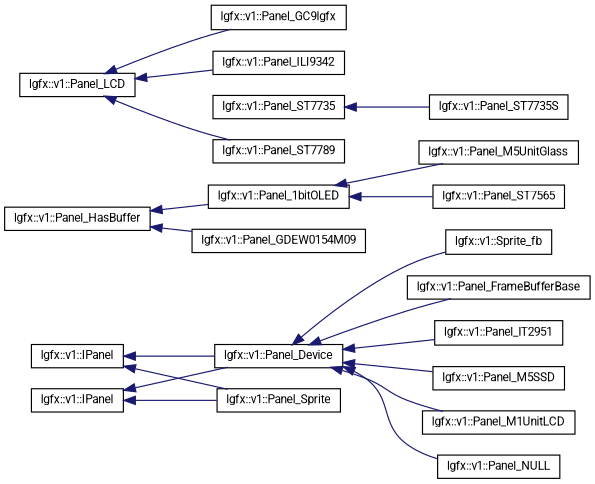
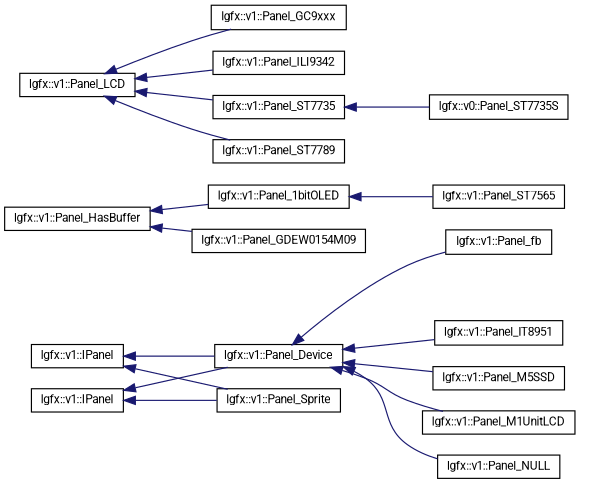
(279, 17) -> (279, 17)
none -> (180, 96)
(499, 107) -> (499, 107)
(499, 152) -> none
(499, 242) -> (499, 242)
(499, 287) -> none
(499, 333) -> (499, 333)
